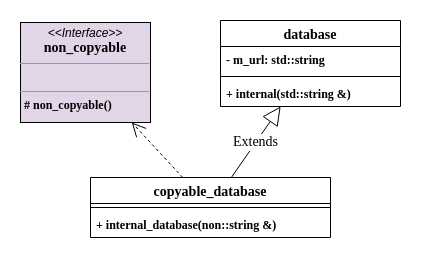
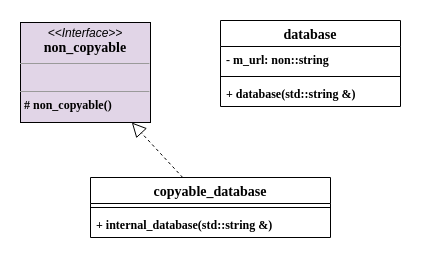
(282, 60) -> (282, 60)
(299, 94) -> (302, 94)
(138, 129) -> (142, 134)
(251, 149) -> none
(201, 225) -> (201, 225)
